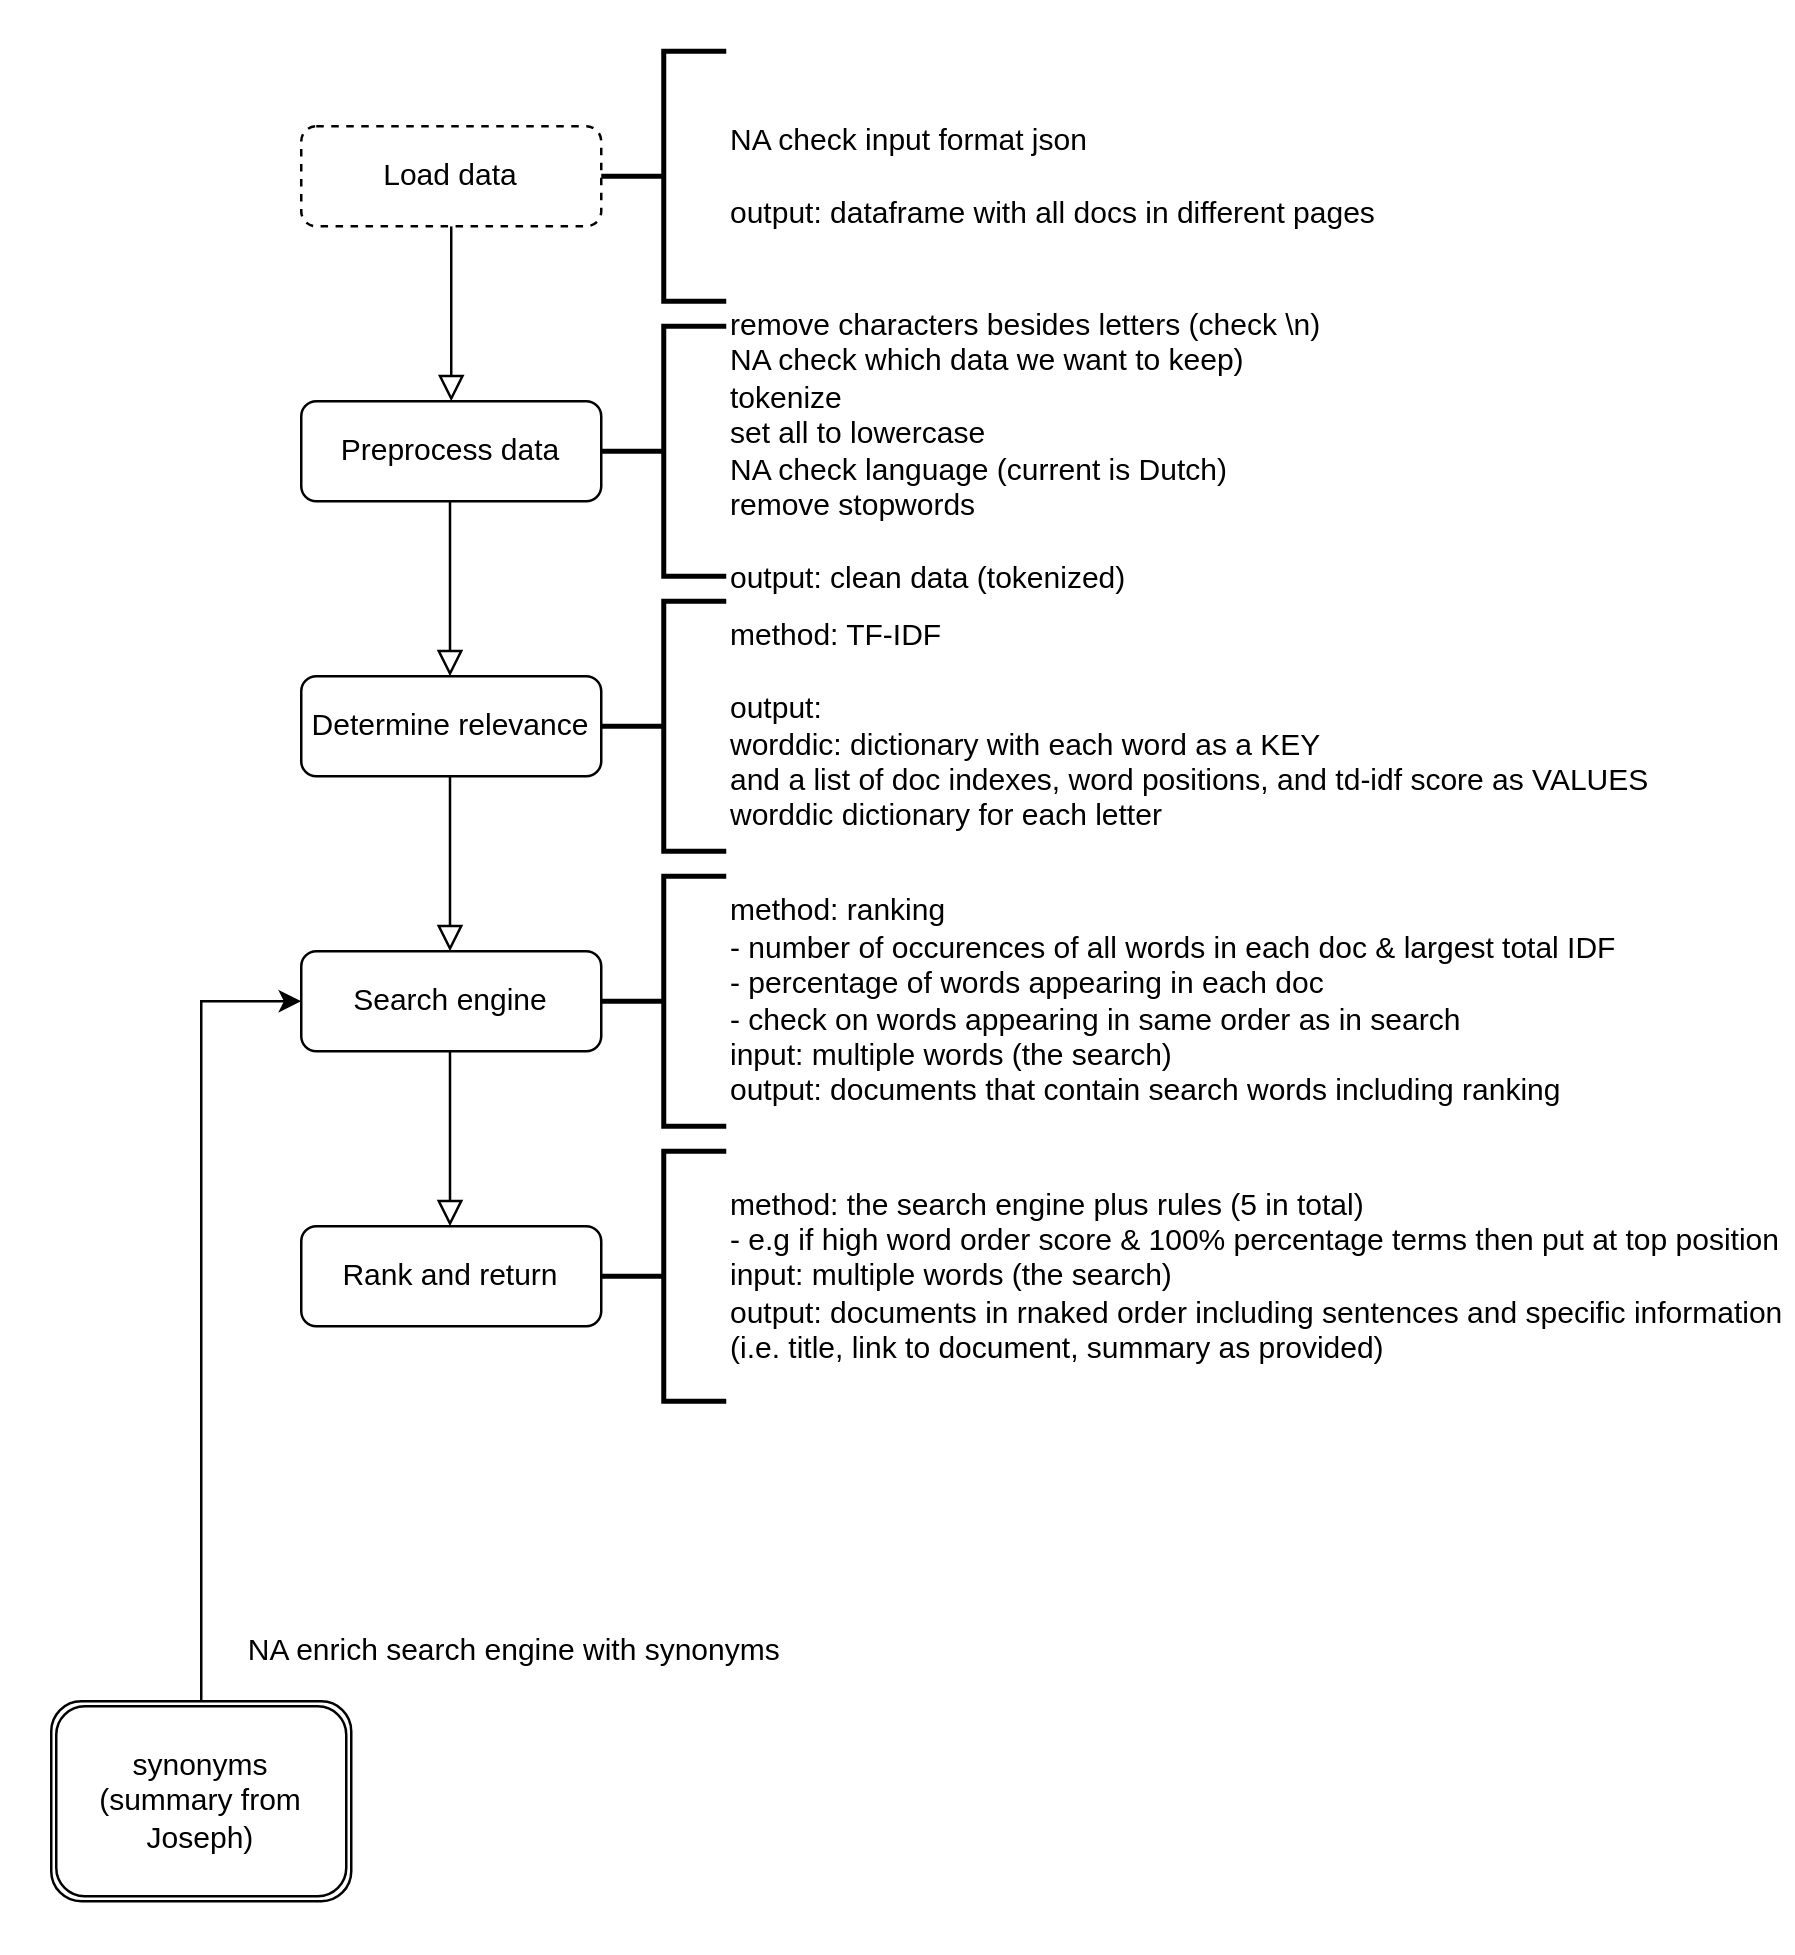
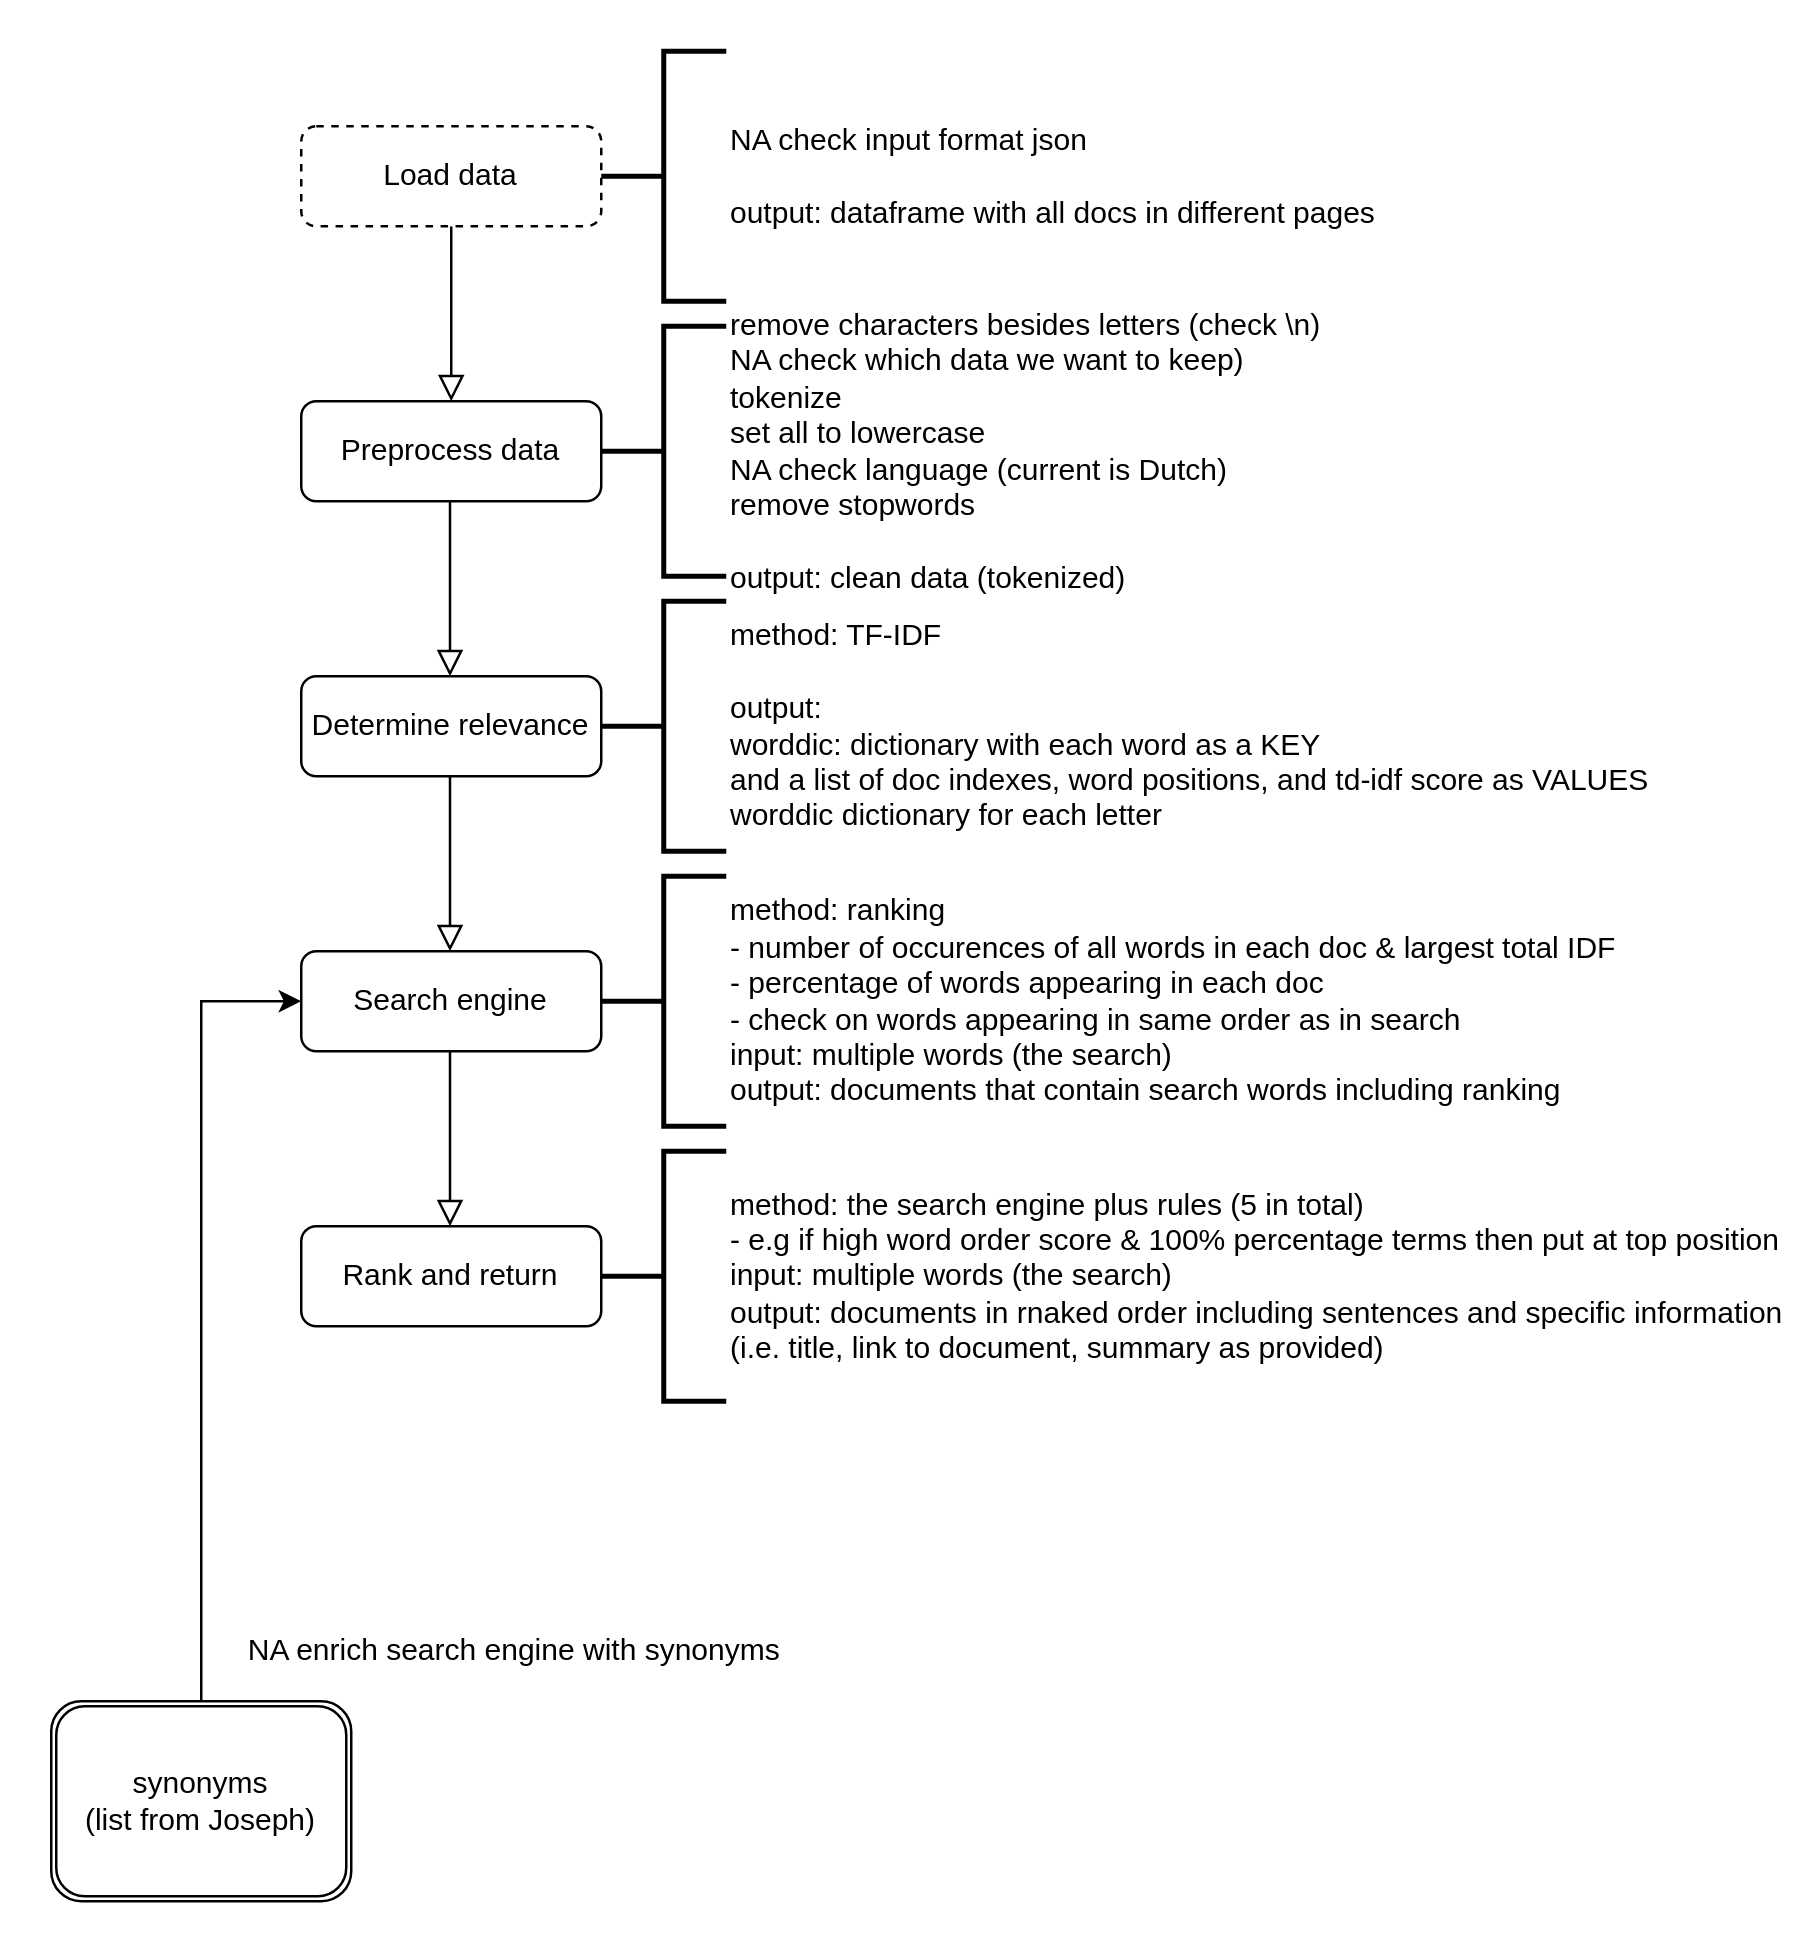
(201, 1801) -> (201, 1801)
